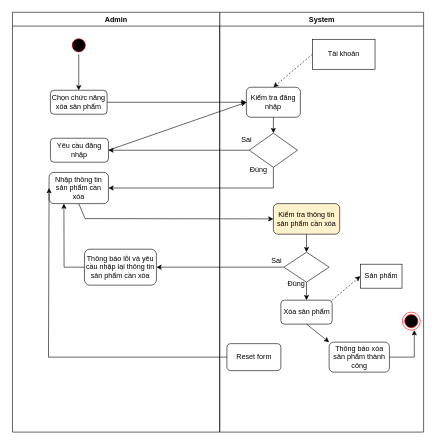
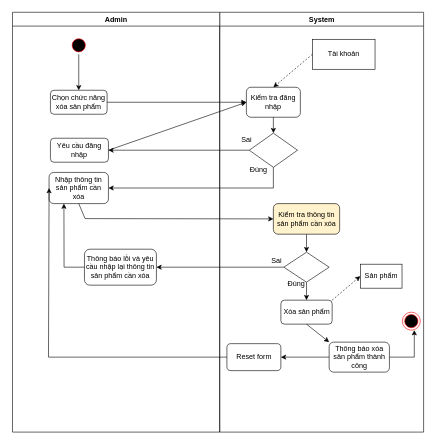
none -> (286, 357)
